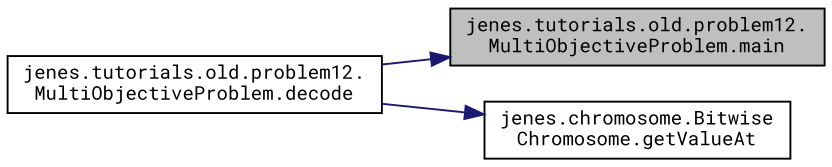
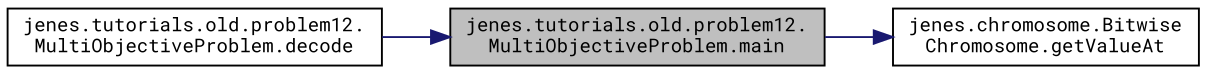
(423, 108) -> (849, 37)
